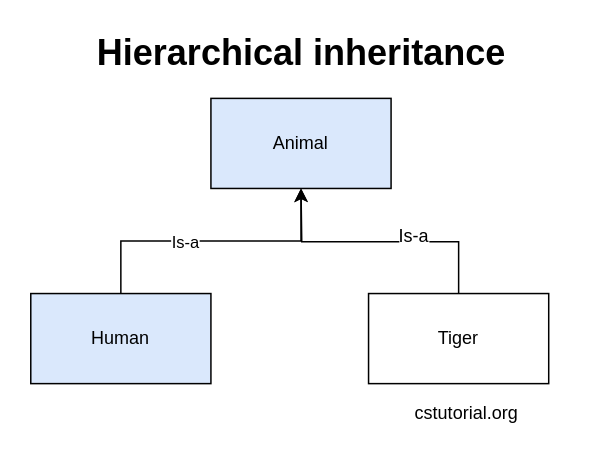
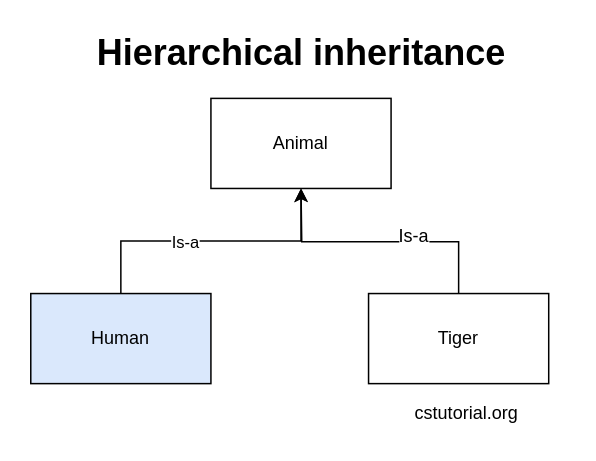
(301, 143) -> (301, 143)
